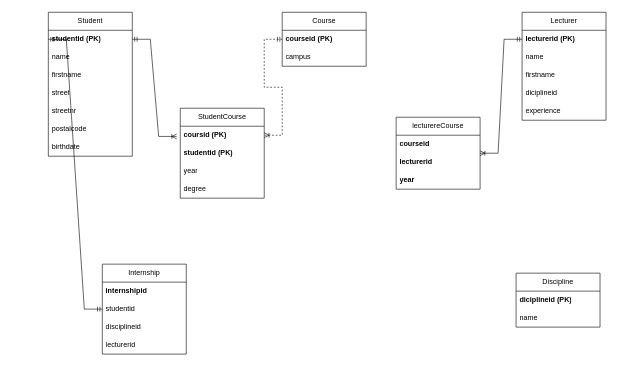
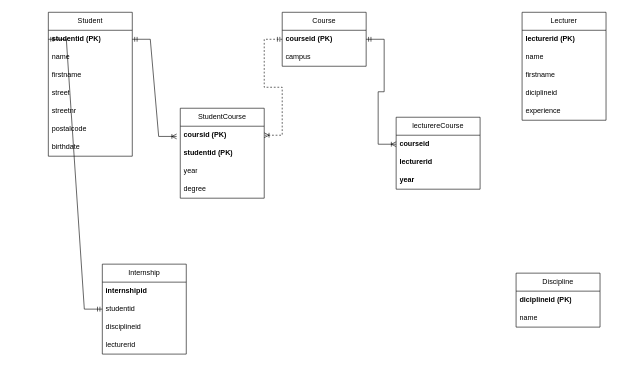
(502, 89) -> none
none -> (384, 144)
